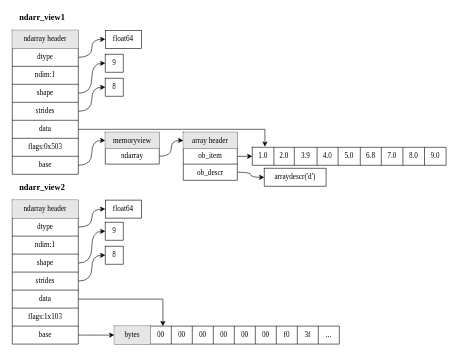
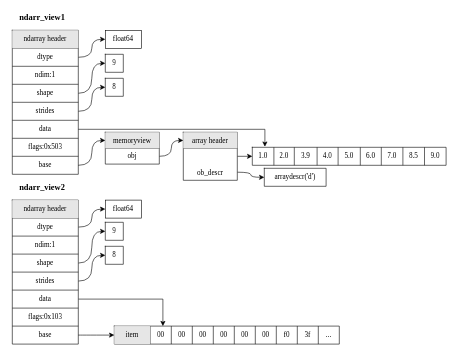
(132, 156) -> (132, 156)
(210, 156) -> none
(371, 156) -> (371, 156)
(414, 156) -> (414, 156)
(45, 317) -> (45, 317)
(132, 335) -> (132, 335)
